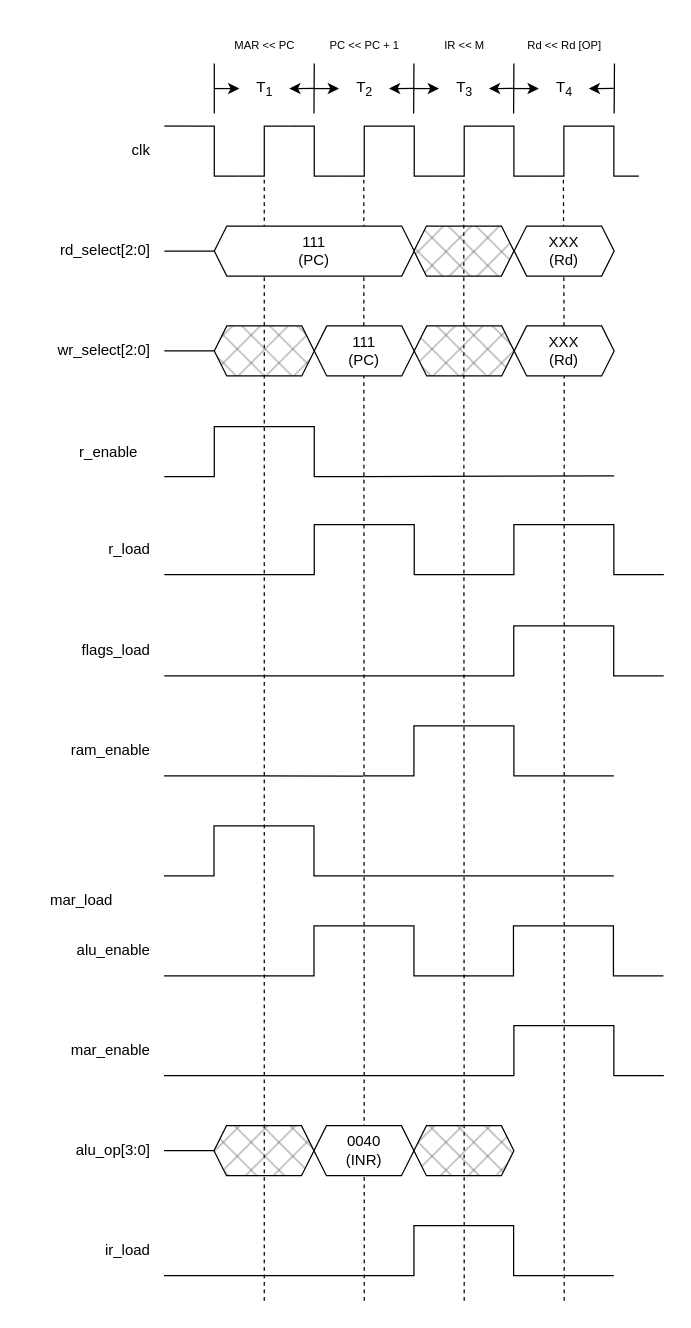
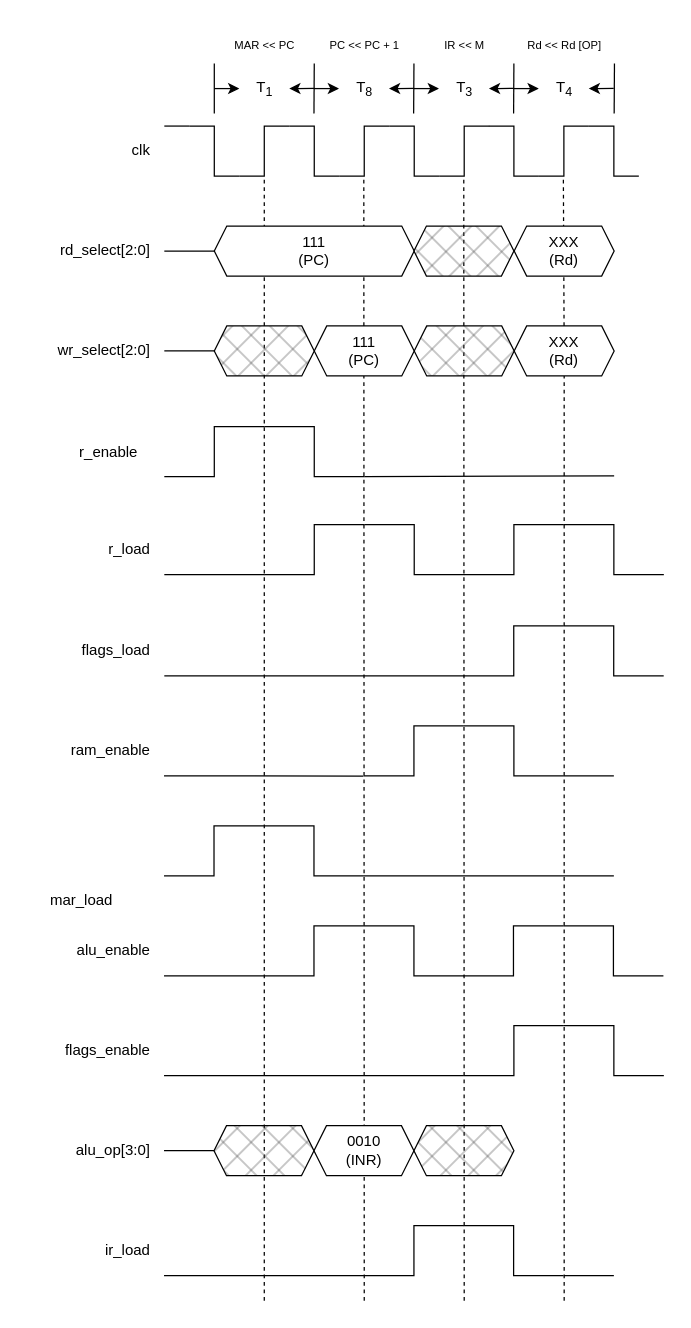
(365, 88) -> (365, 88)
(111, 1051) -> (104, 1051)
(364, 1151) -> (364, 1151)
